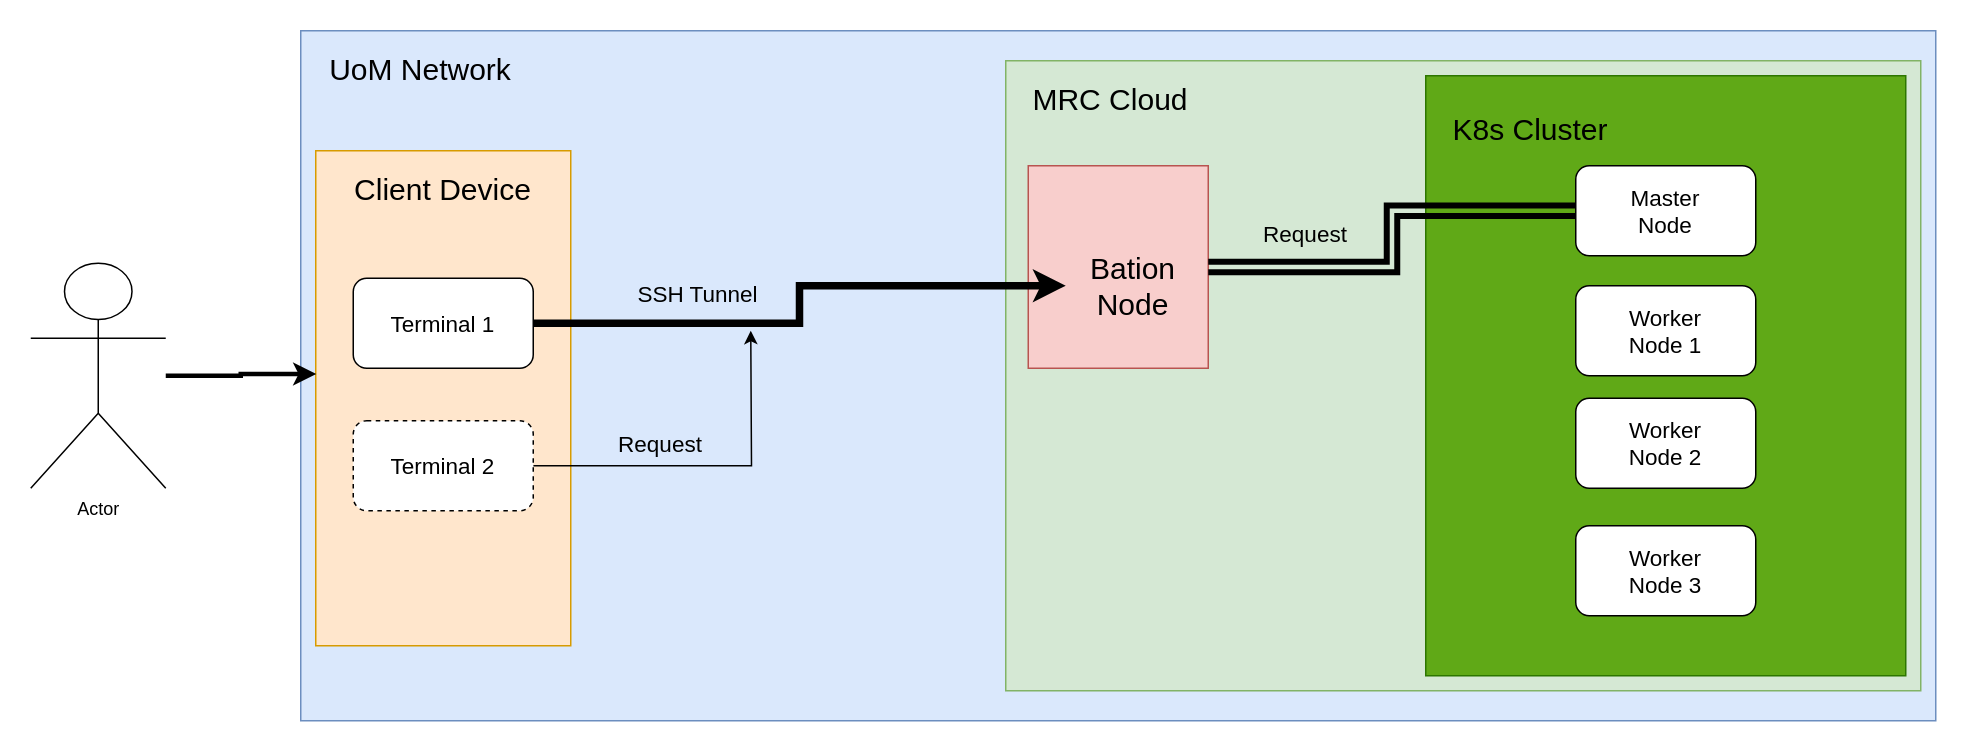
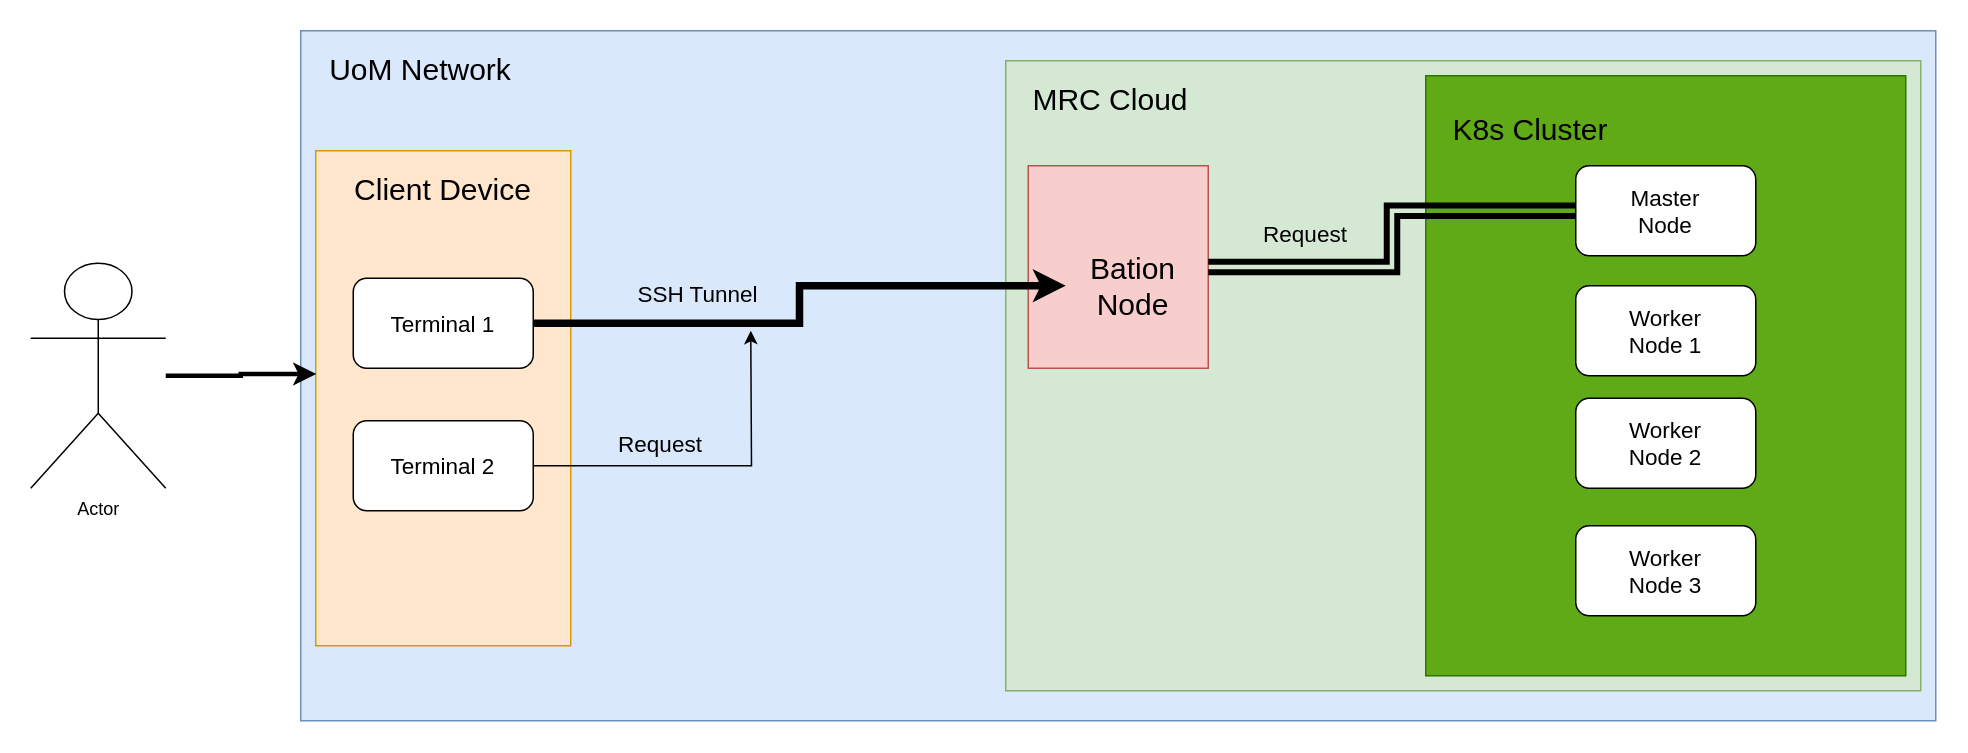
(443, 466) -> (443, 466)
